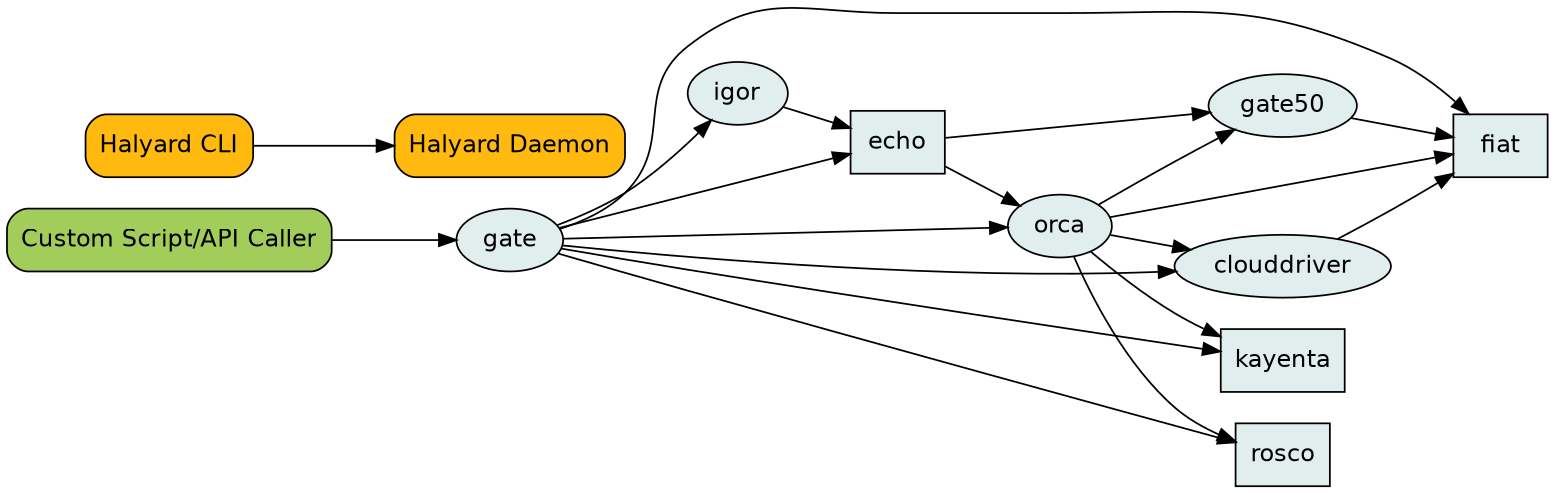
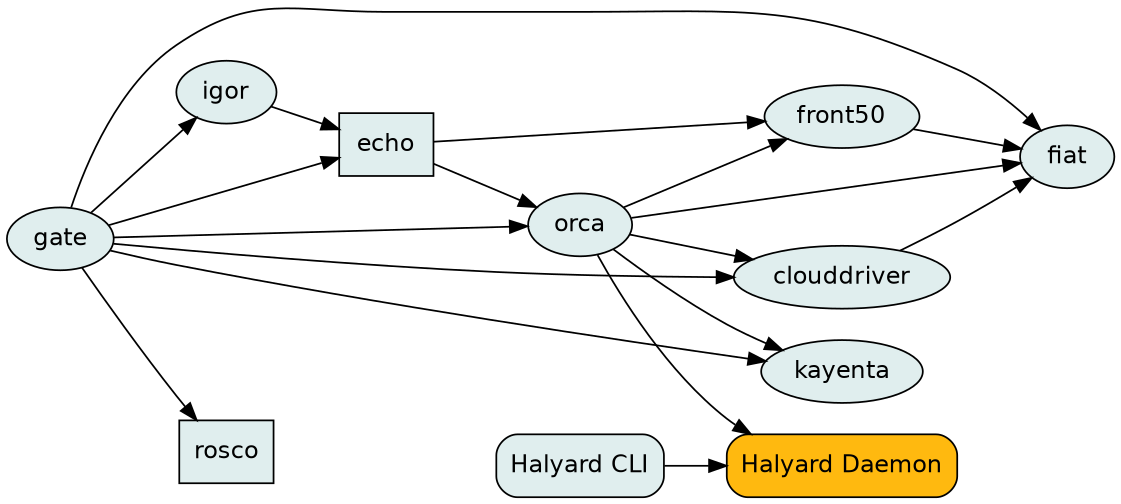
(1283, 106) -> (842, 117)
(169, 146) -> (580, 466)
(1501, 146) -> (1067, 157)
(169, 240) -> none
(1131, 359) -> (668, 360)
(1283, 360) -> (842, 372)
